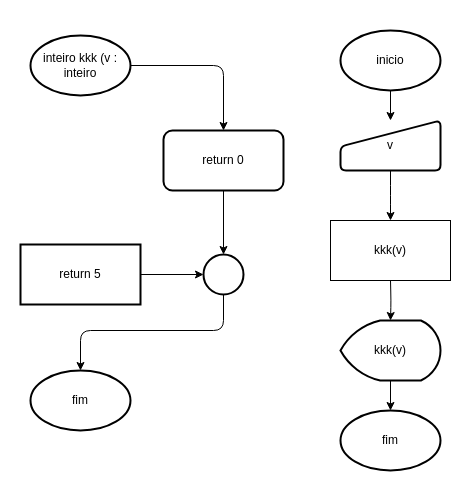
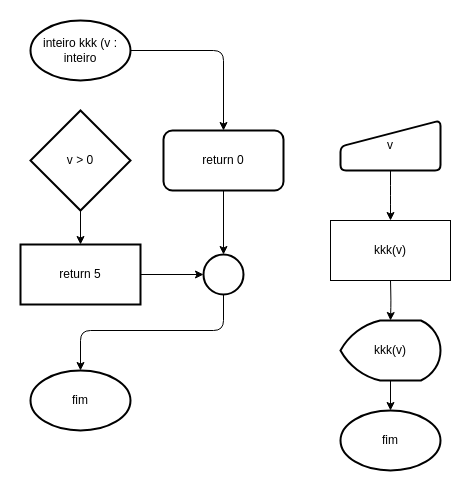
(391, 61) -> none
(81, 66) -> (81, 51)
(391, 102) -> none
none -> (81, 161)
none -> (81, 224)
